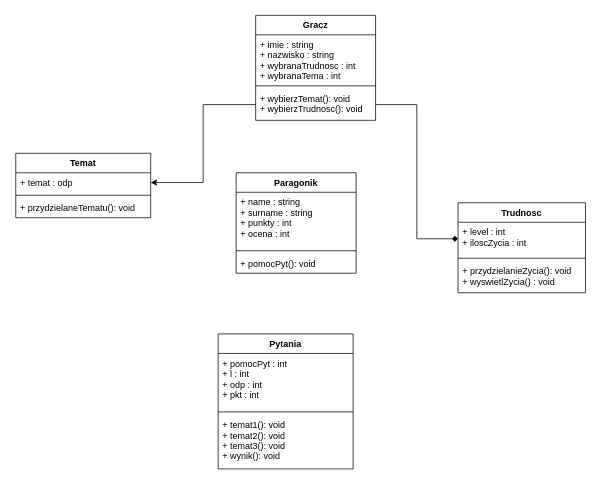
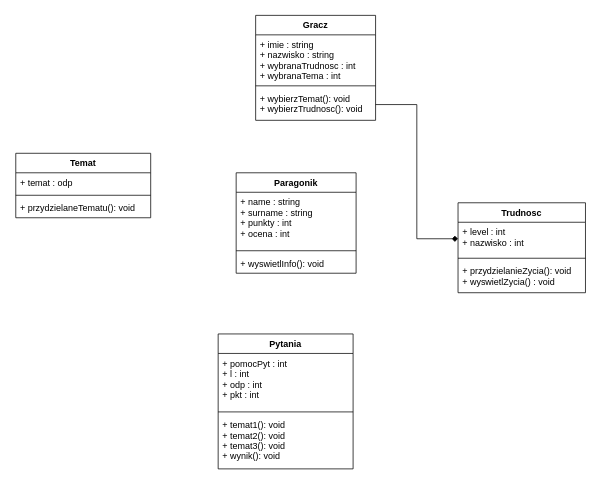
(203, 142) -> none
(487, 233) -> (487, 233)
(281, 264) -> (288, 264)
